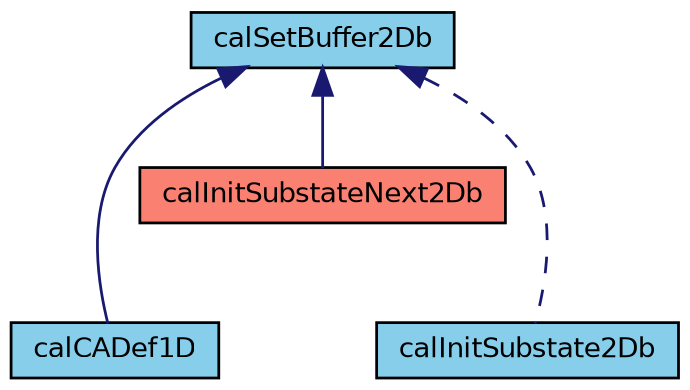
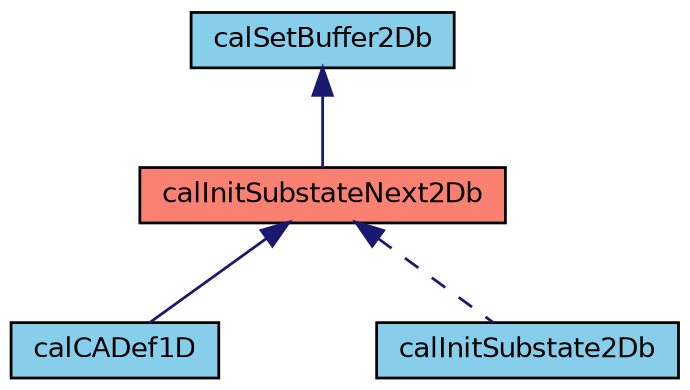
(111, 176) -> (208, 281)
(534, 176) -> (436, 281)
